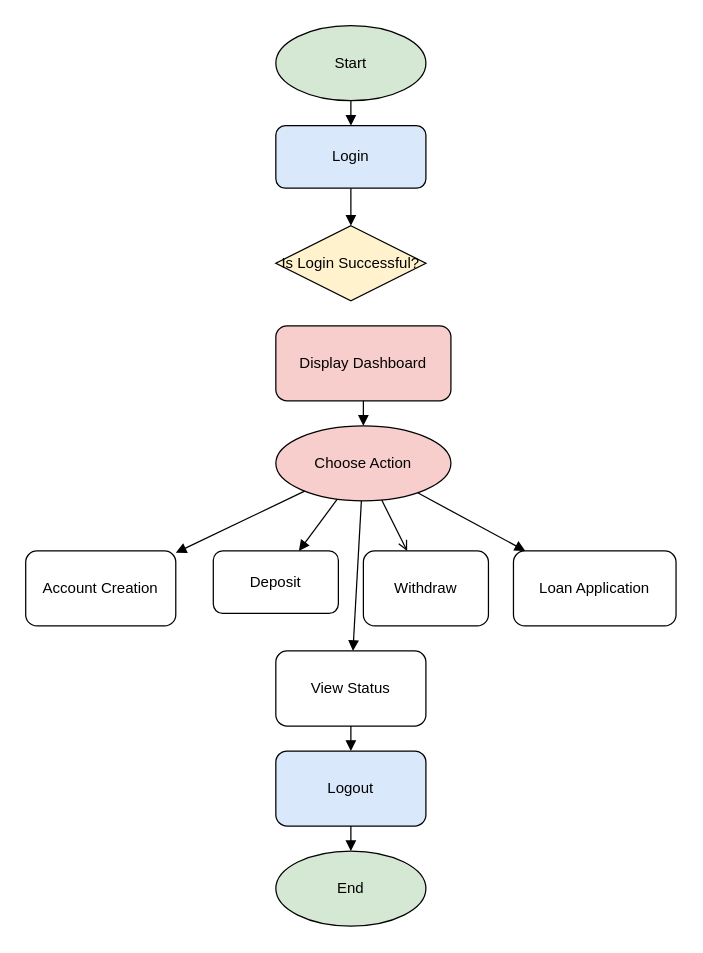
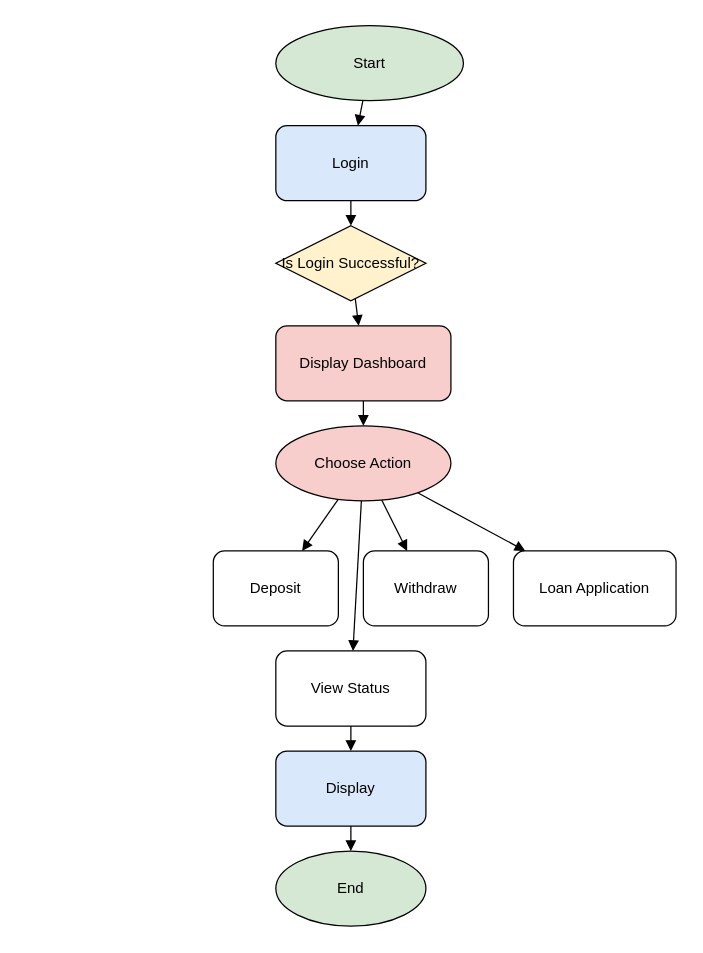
(351, 63) -> (369, 63)
(351, 157) -> (351, 163)
none -> (356, 306)
(245, 519) -> none
(403, 543) -> (401, 540)
(276, 582) -> (276, 588)
(101, 588) -> none
(351, 788) -> (351, 788)
